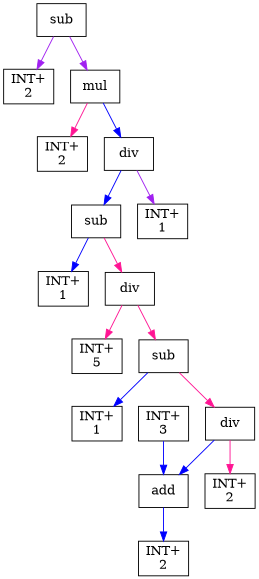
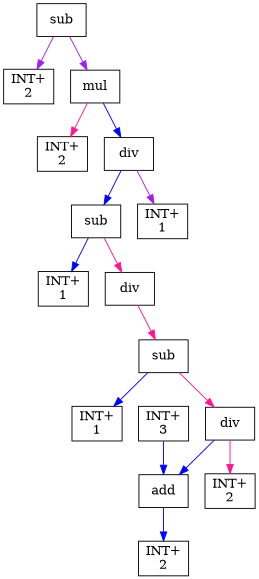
(97, 356) -> none
